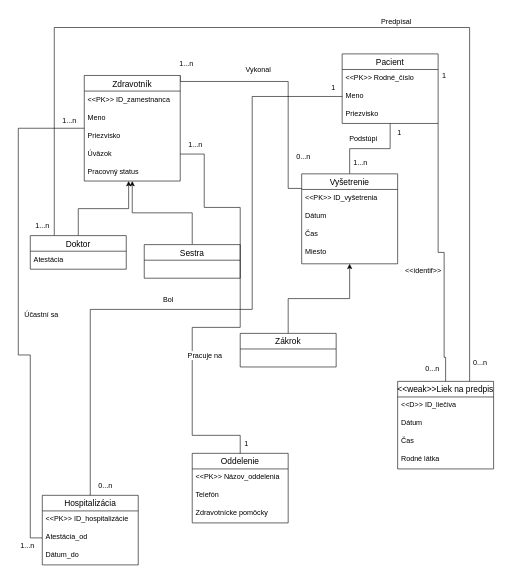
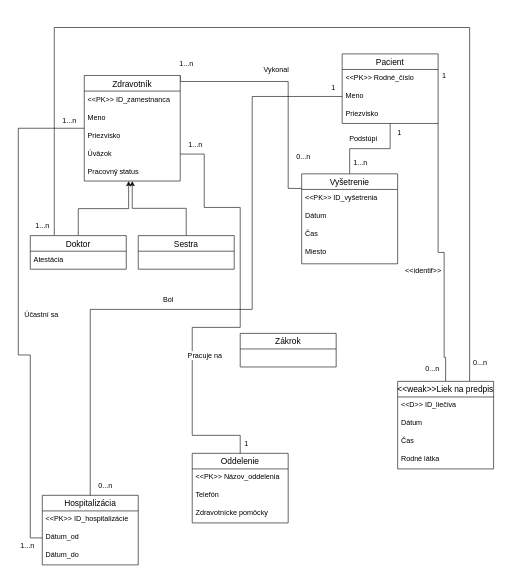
(396, 21) -> none
(258, 69) -> (276, 69)
(192, 261) -> (186, 252)
(334, 299) -> none
(69, 537) -> (62, 537)
